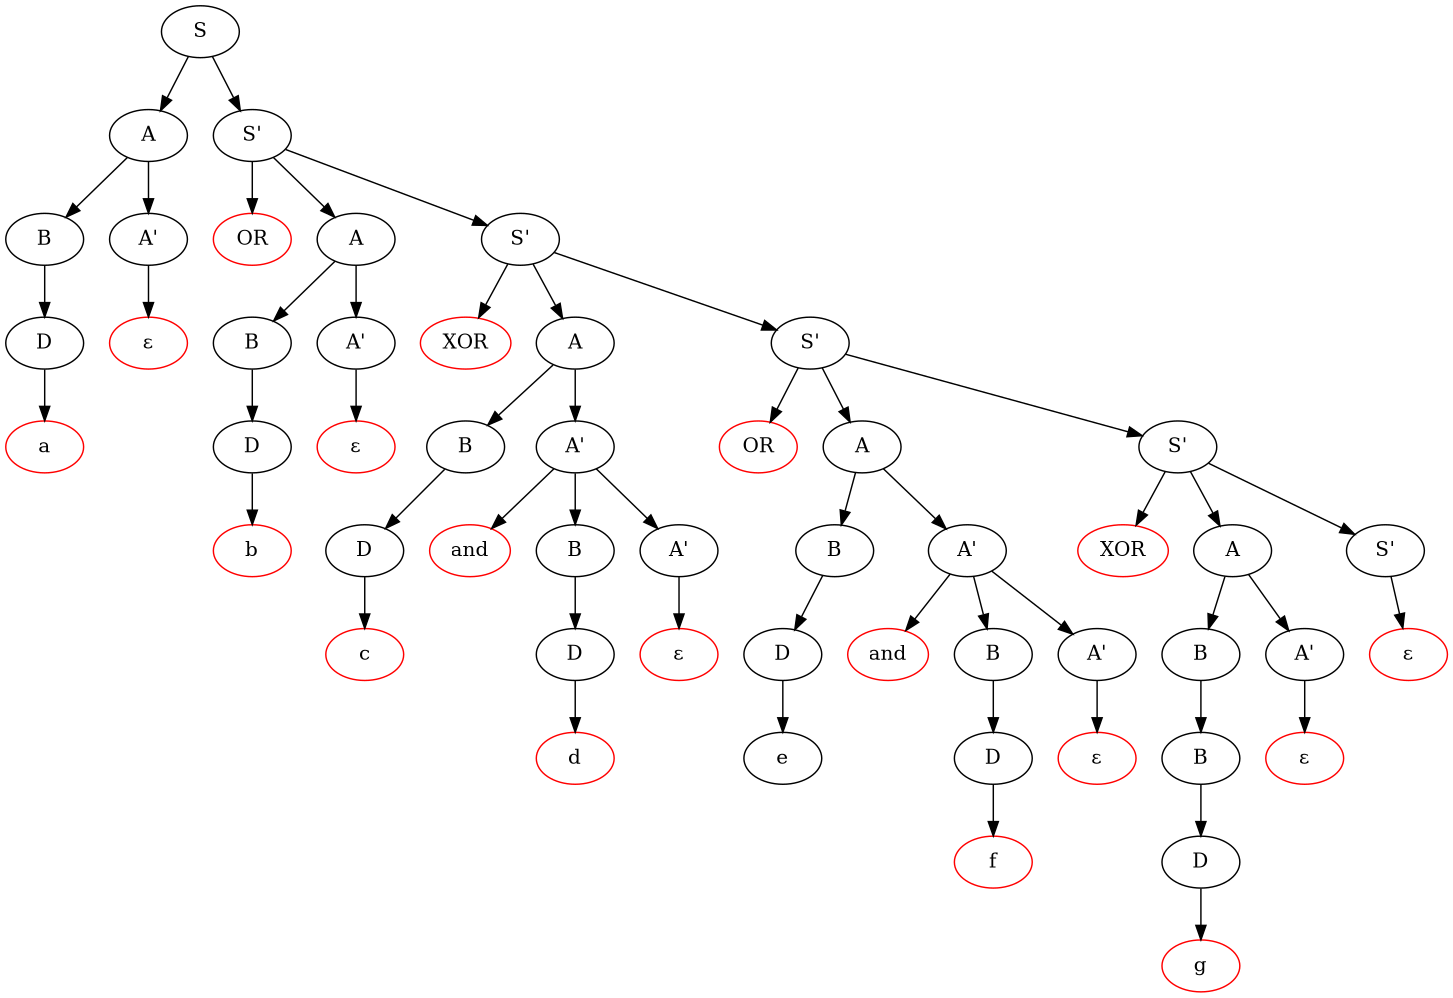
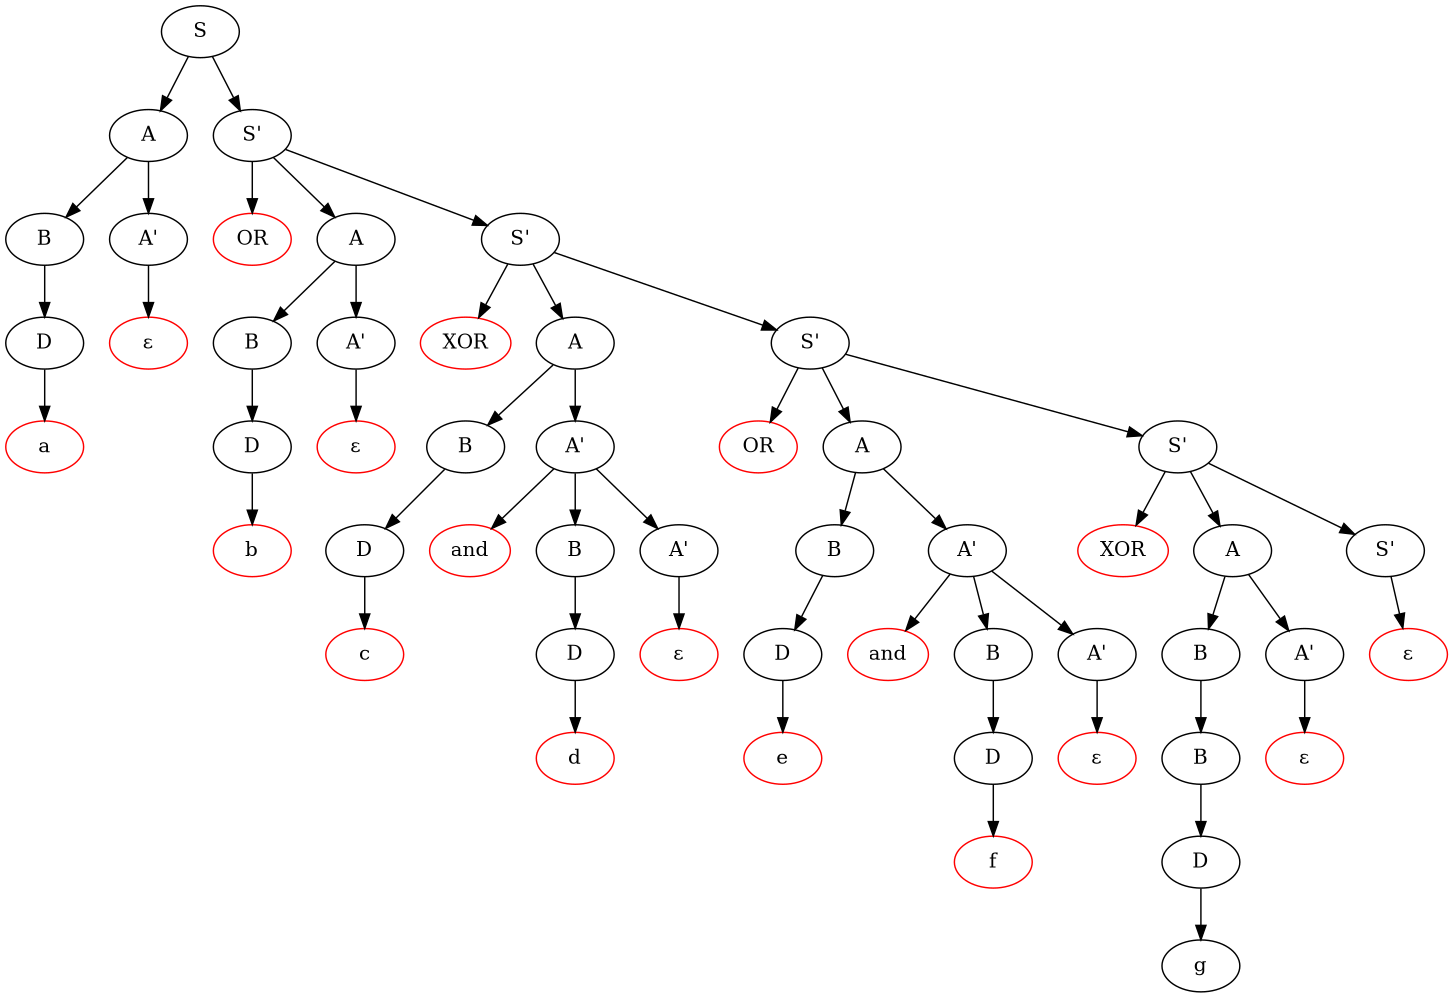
(783, 758) -> (783, 758)
(1201, 966) -> (1201, 966)
